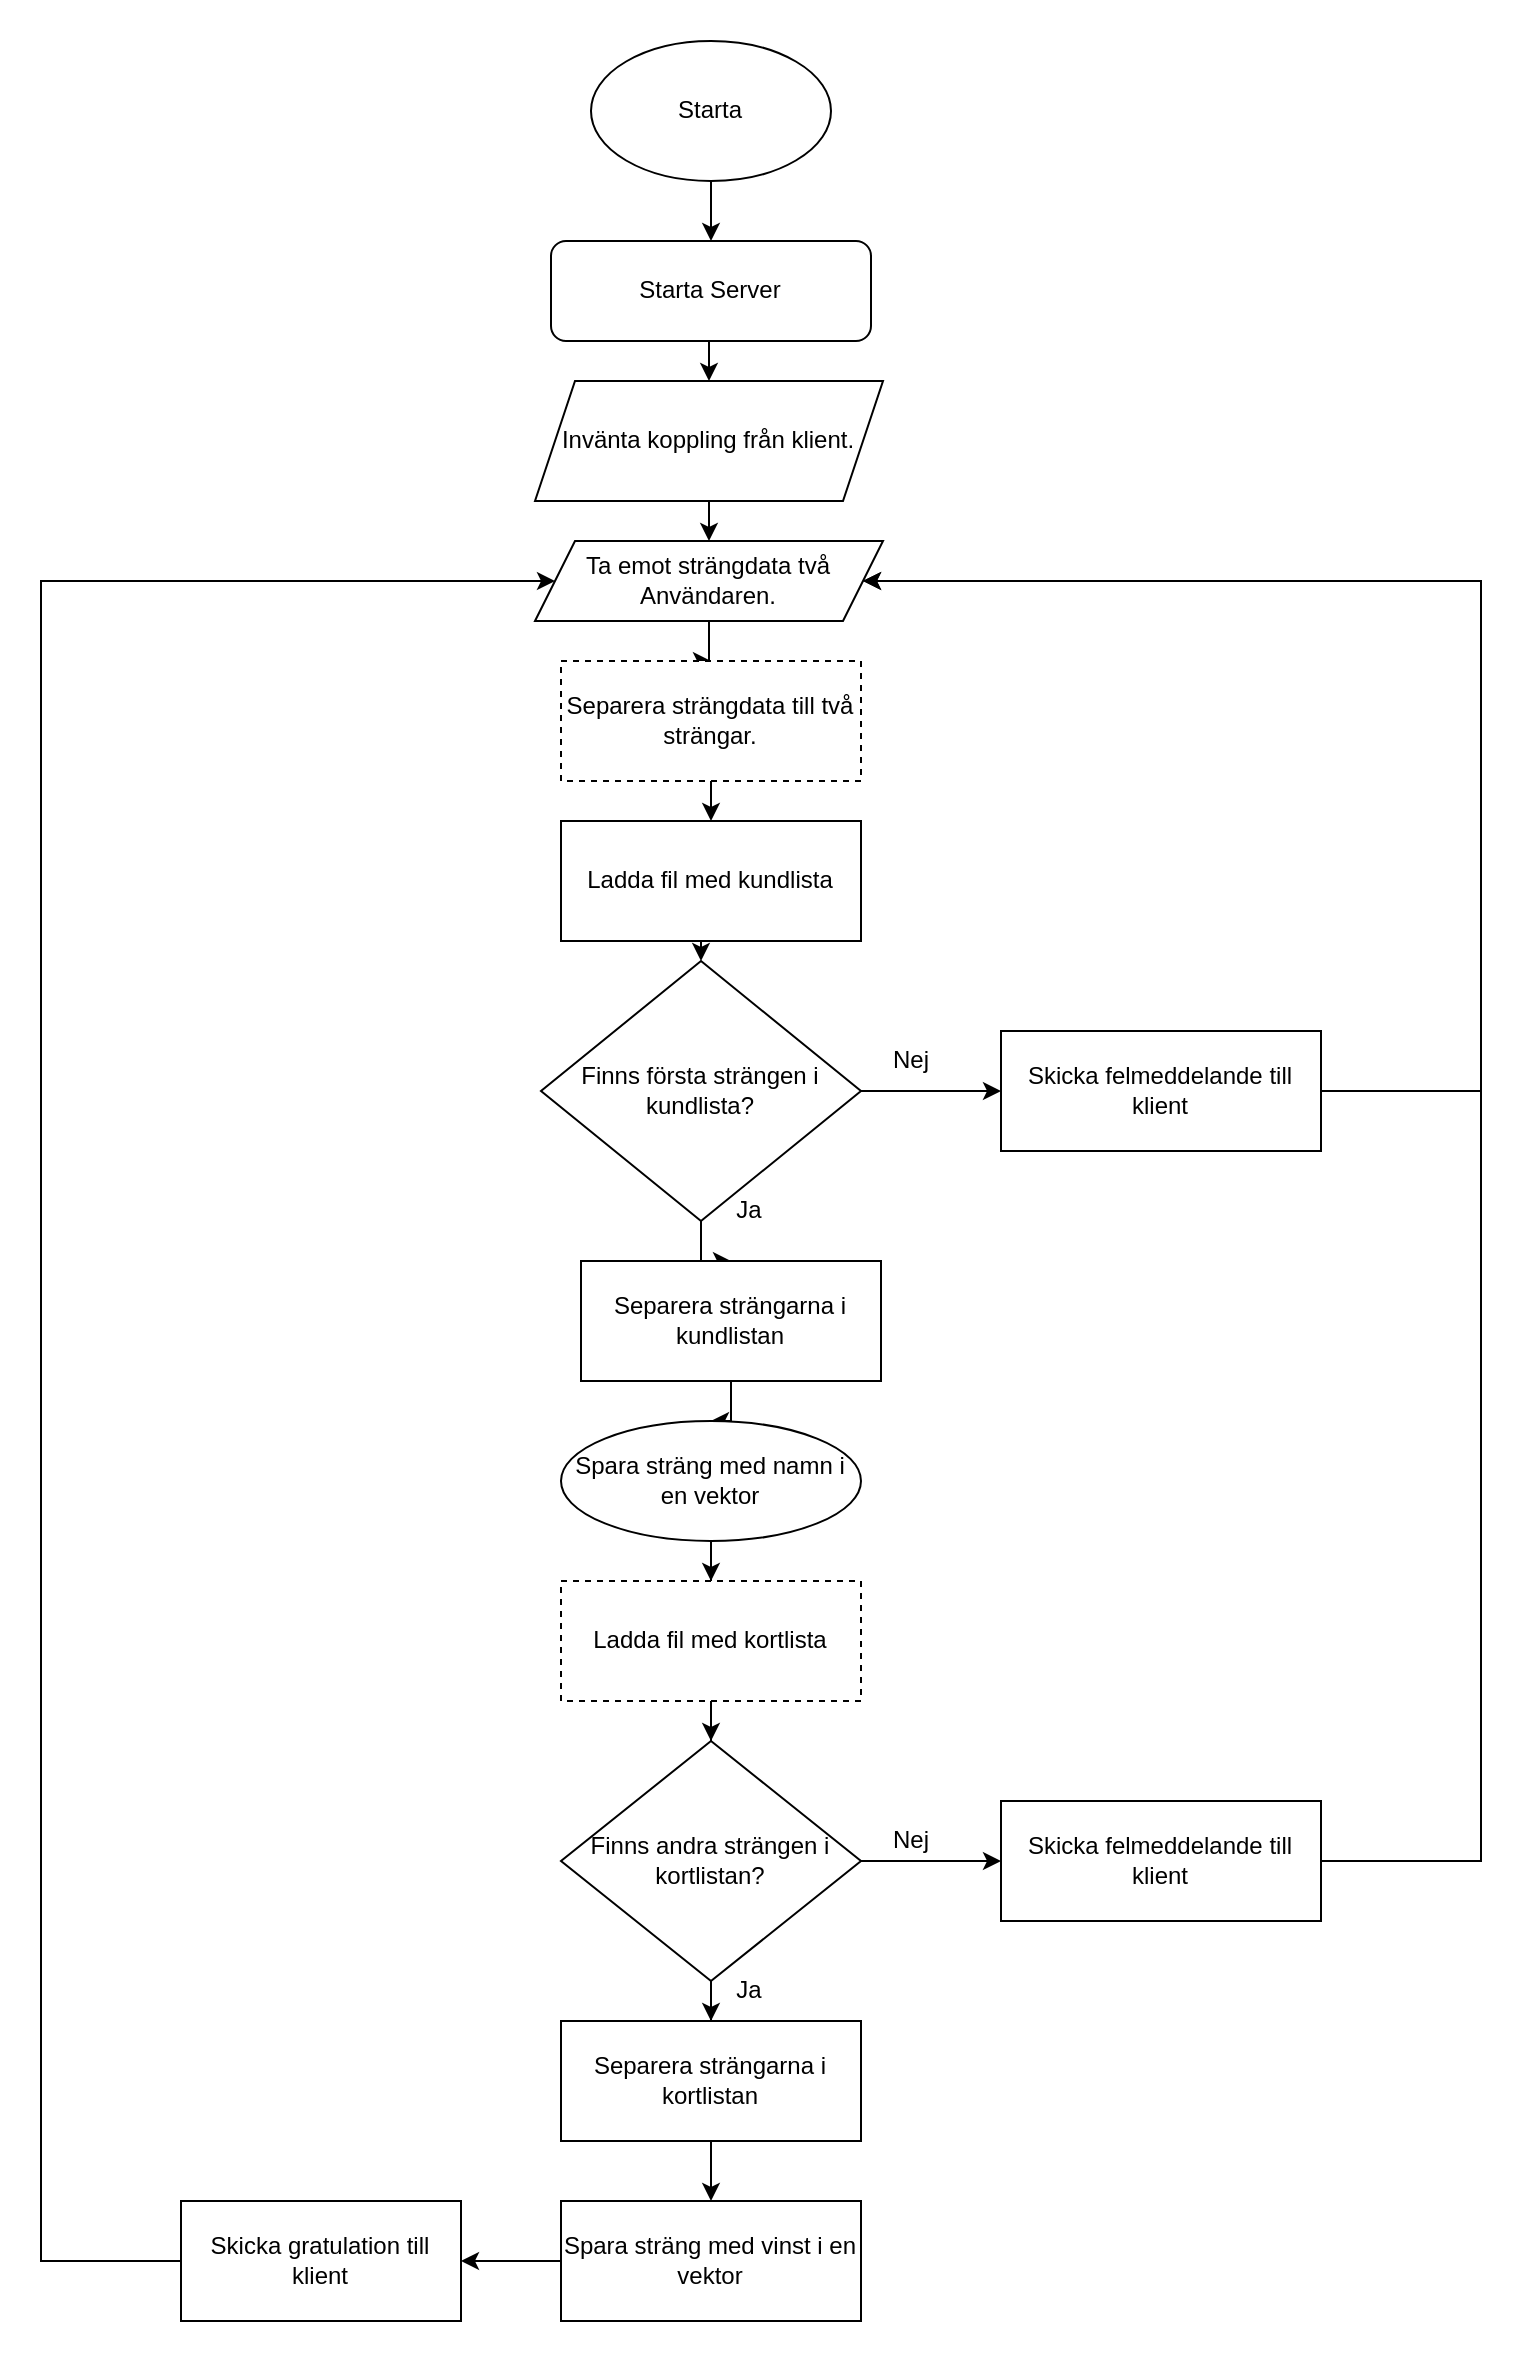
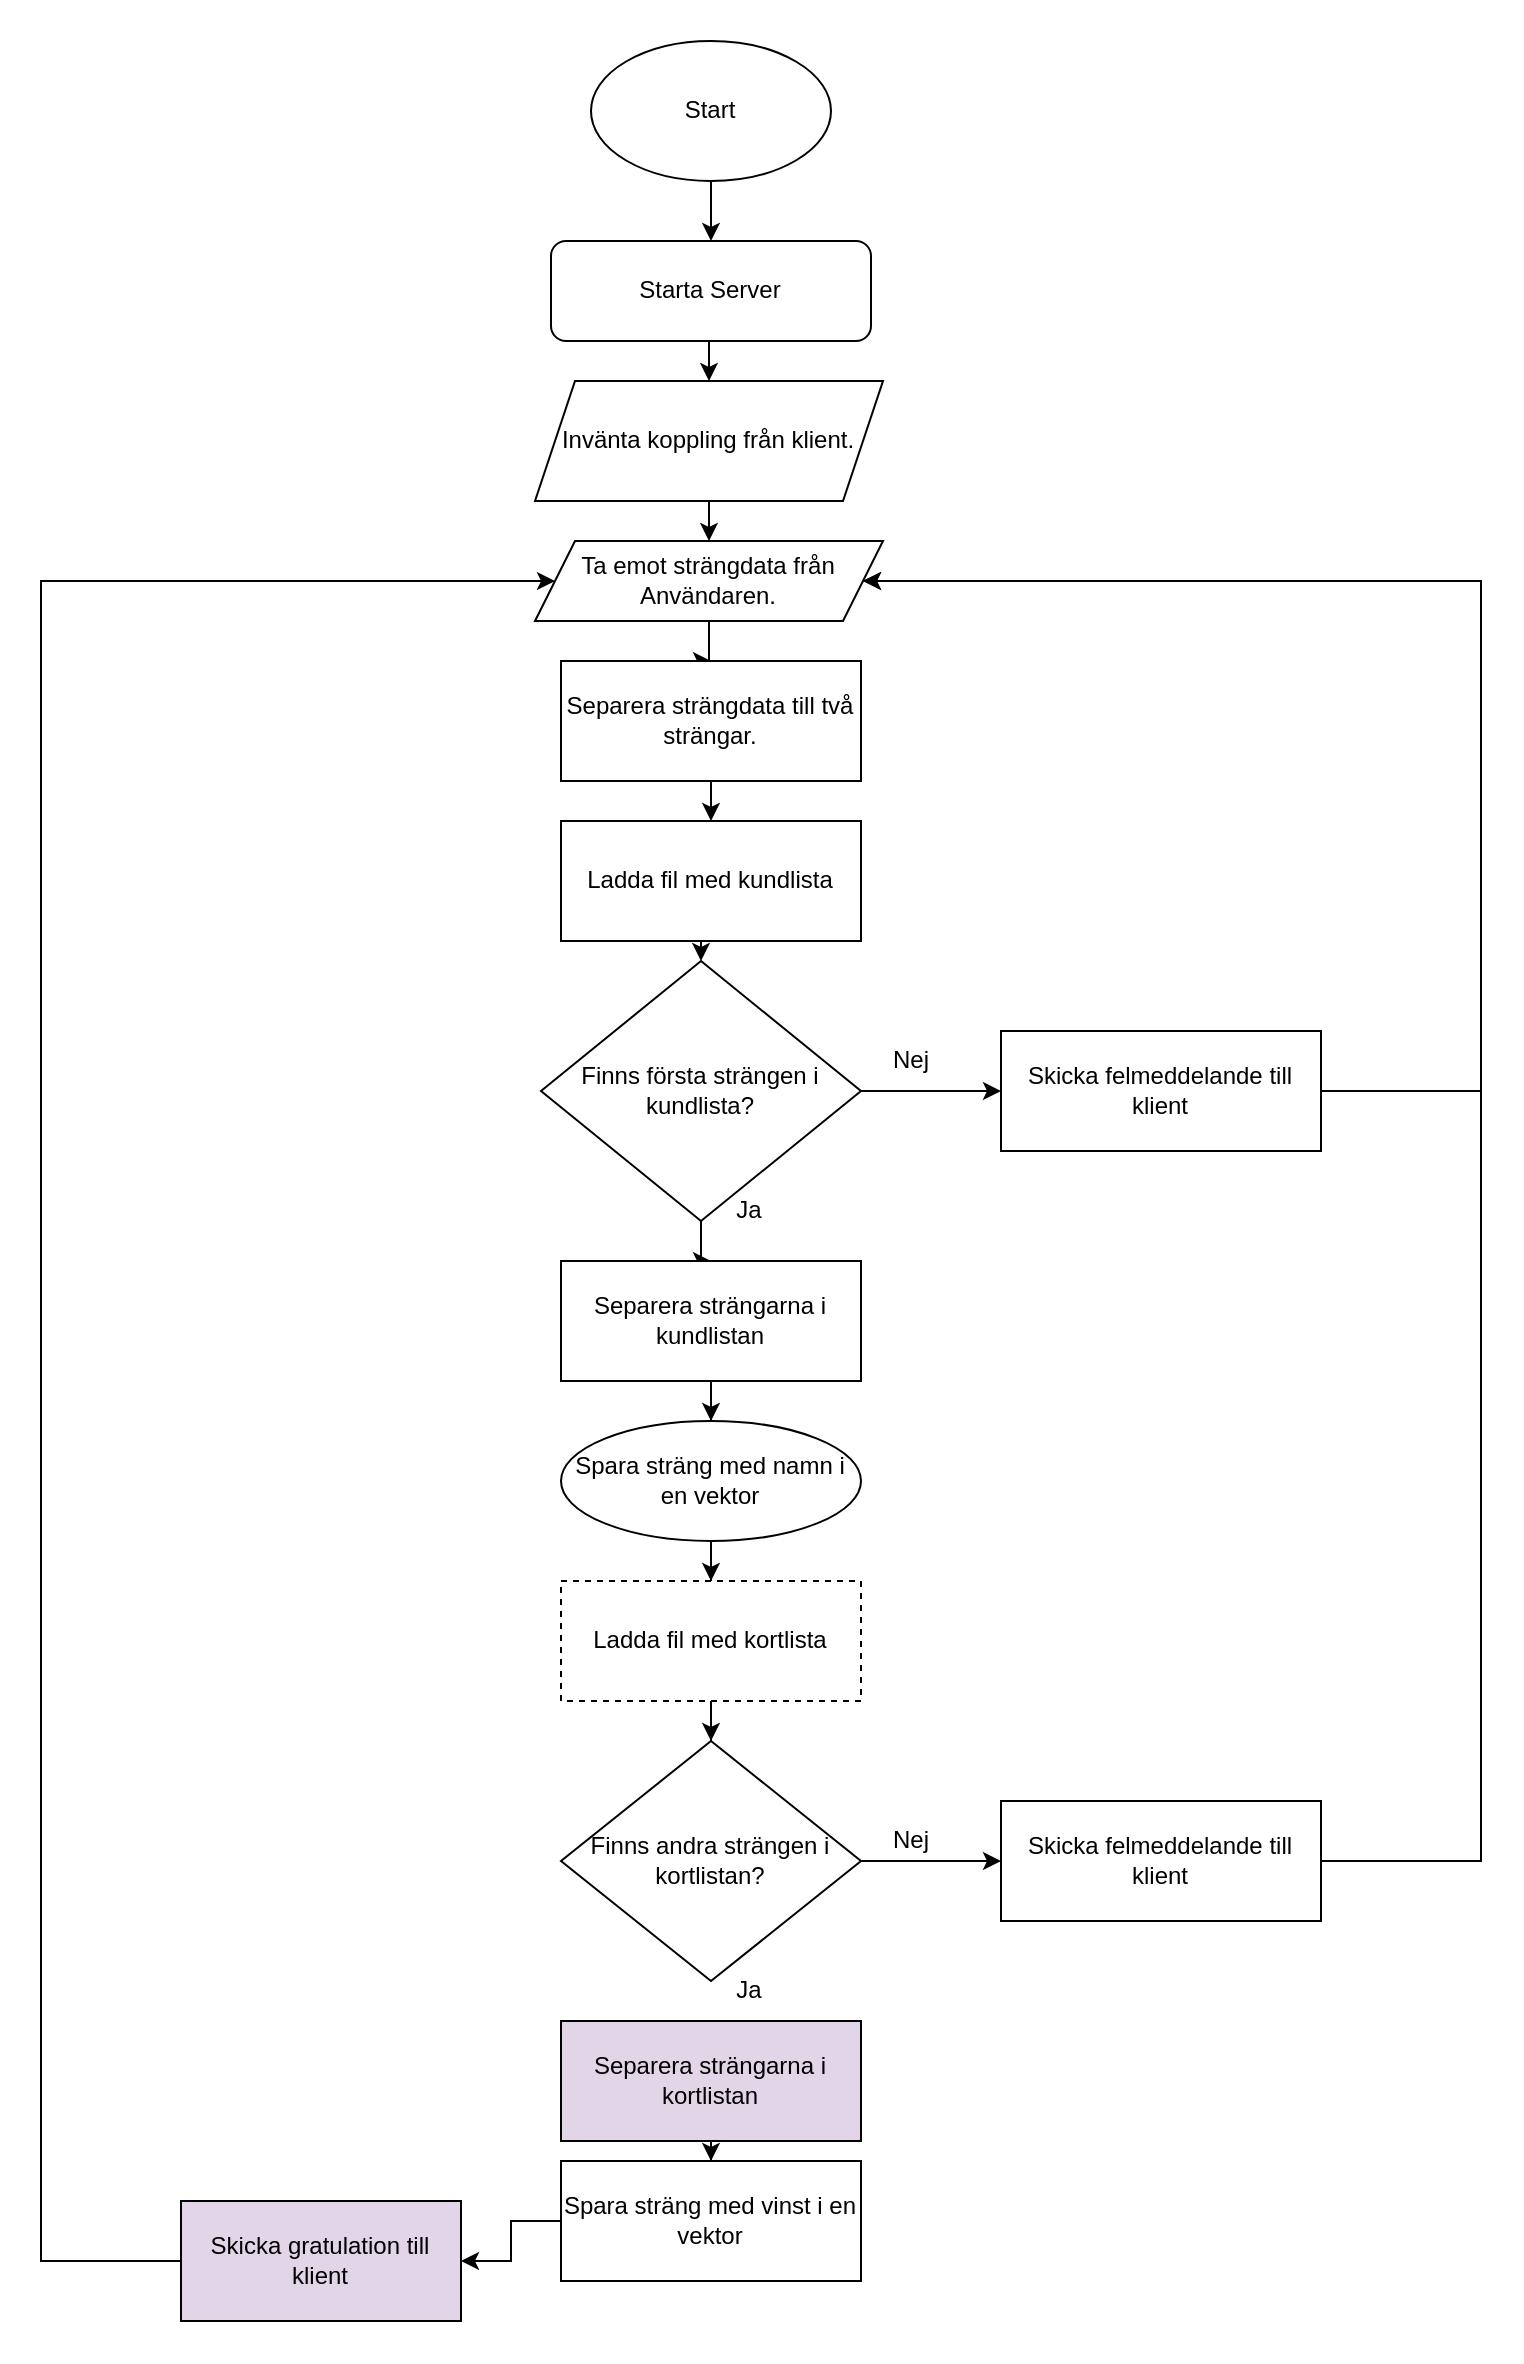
(711, 111) -> (711, 111)
(709, 581) -> (709, 581)
(711, 721) -> (711, 721)
(731, 1321) -> (711, 1321)
(711, 2008) -> none
(711, 2081) -> (711, 2081)
(321, 2261) -> (321, 2261)
(711, 2261) -> (711, 2221)
